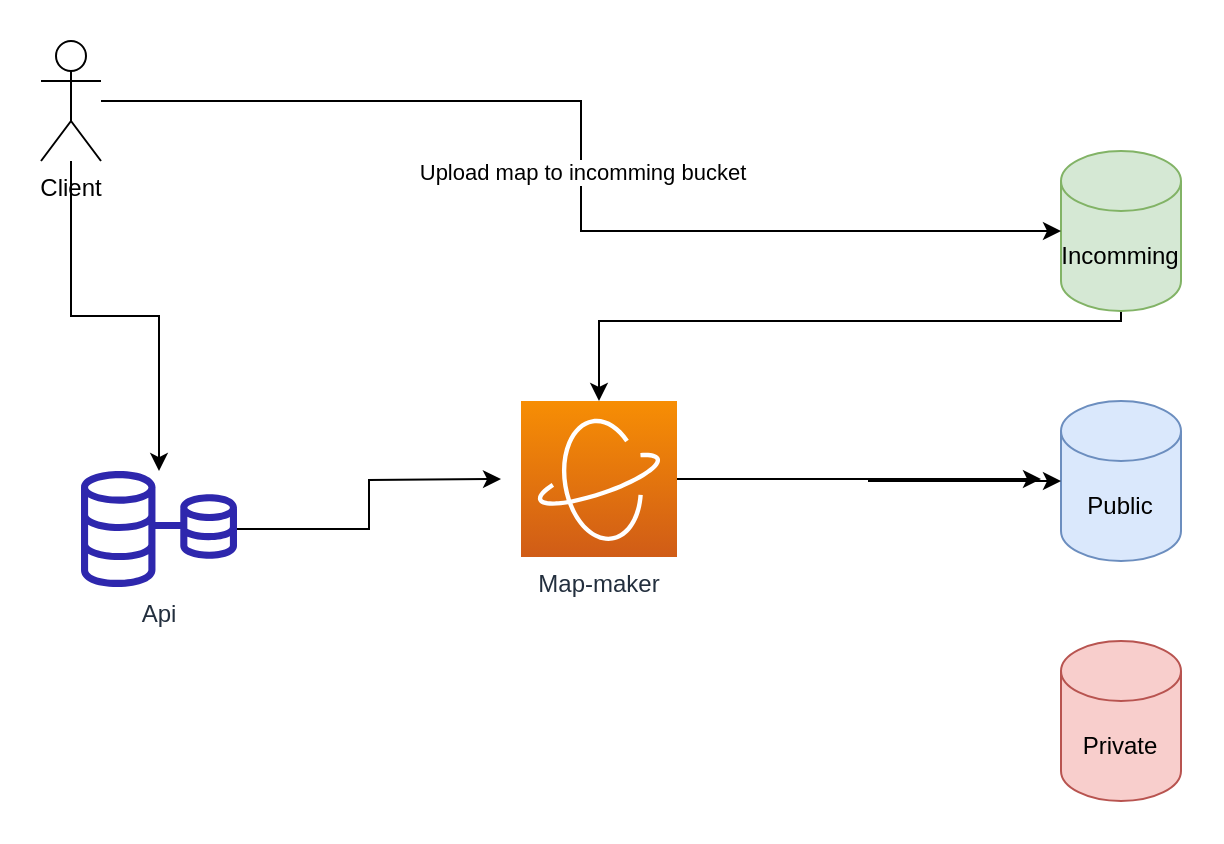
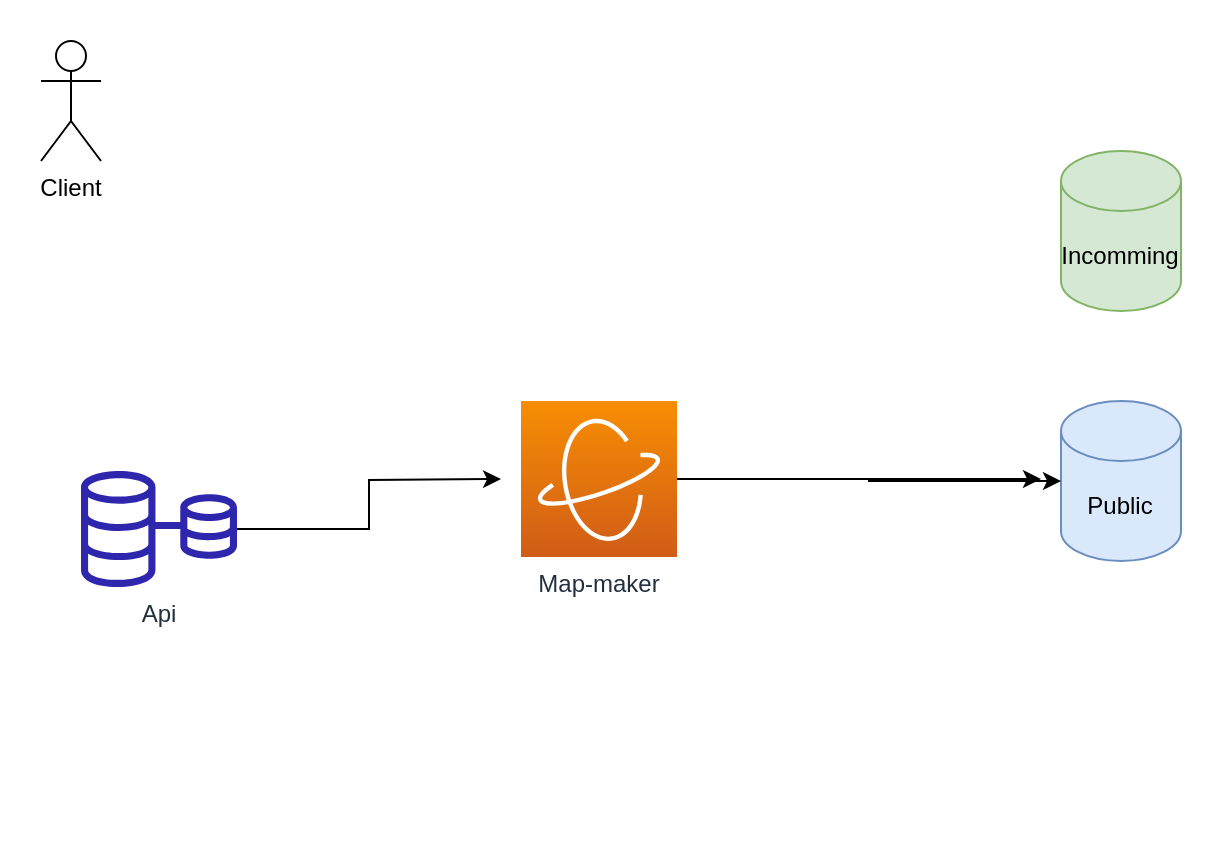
(581, 159) -> none
(108, 316) -> none
(832, 321) -> none
(1121, 721) -> none
